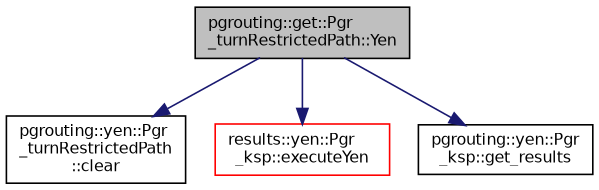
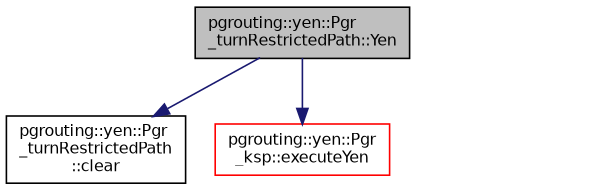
(302, 33) -> (302, 33)
(302, 150) -> (302, 150)
(506, 150) -> none
